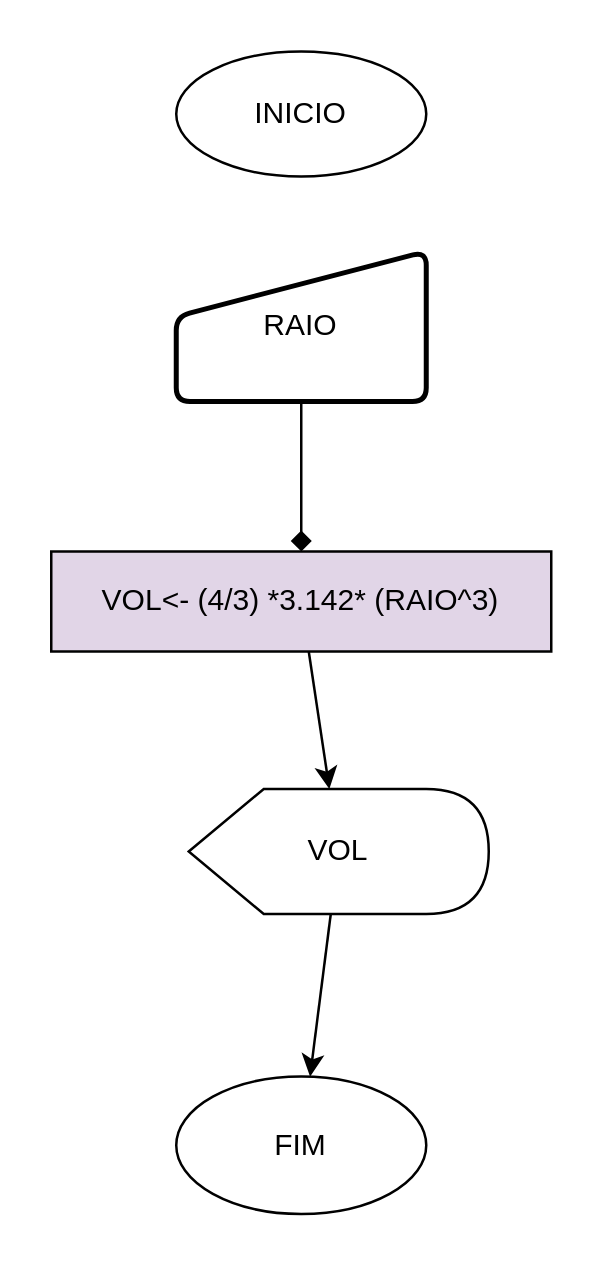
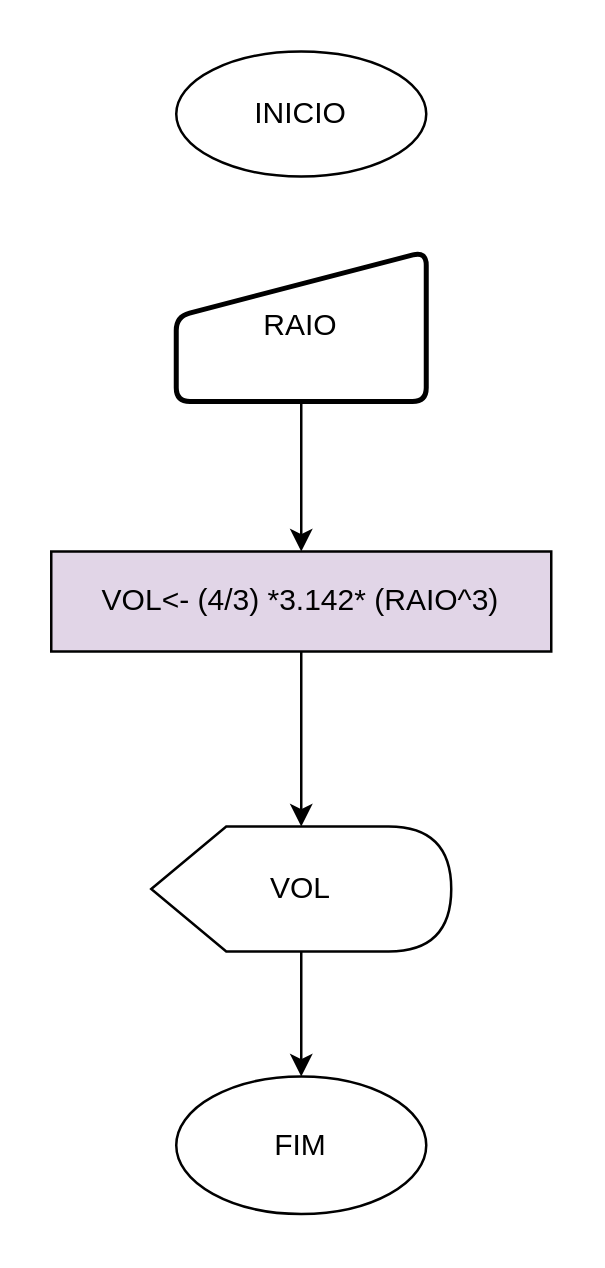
(301, 531) -> (301, 532)
(339, 851) -> (301, 889)
